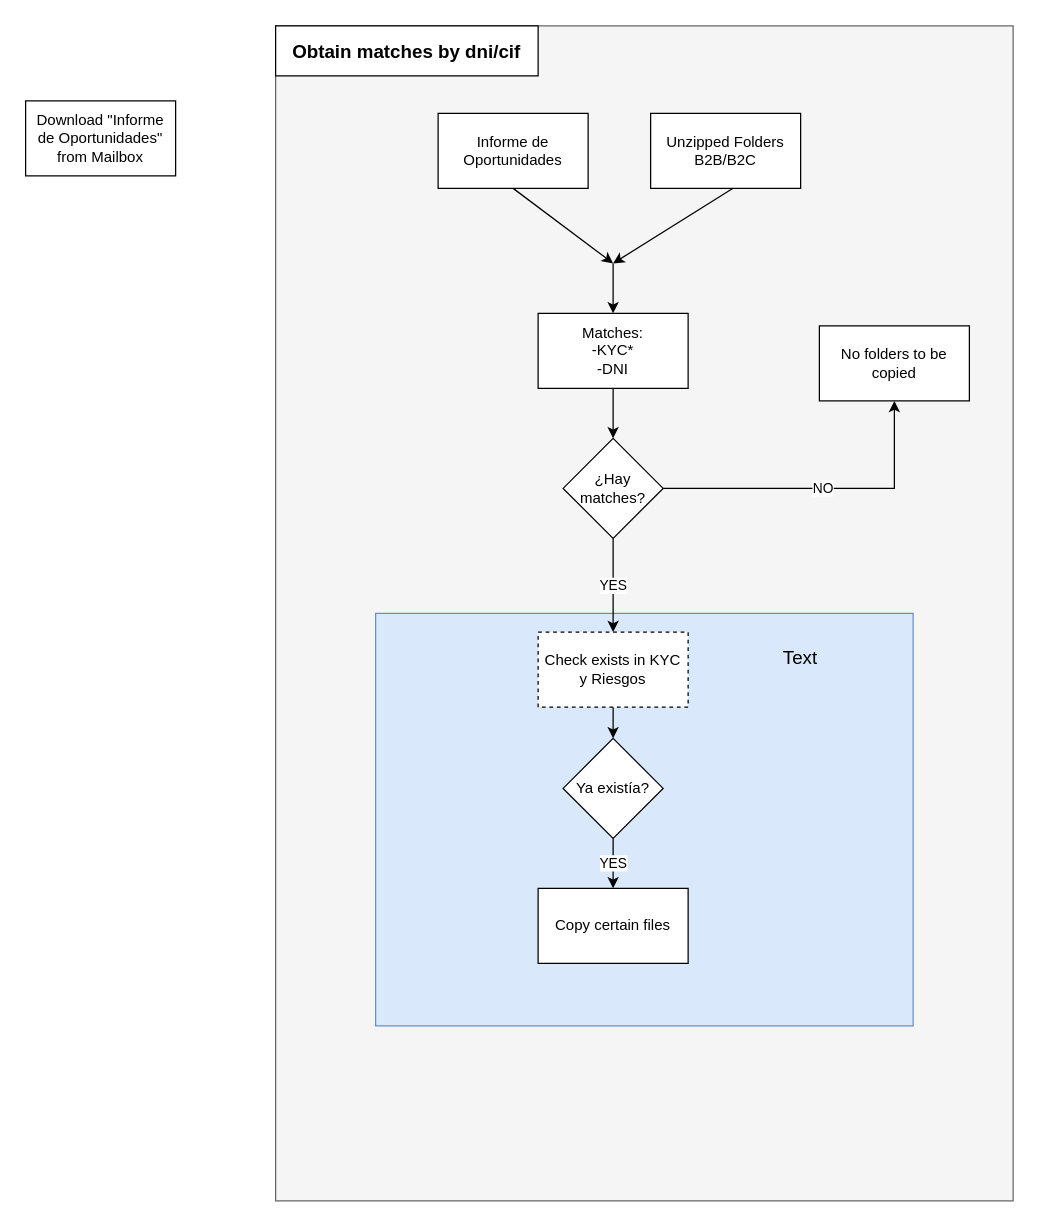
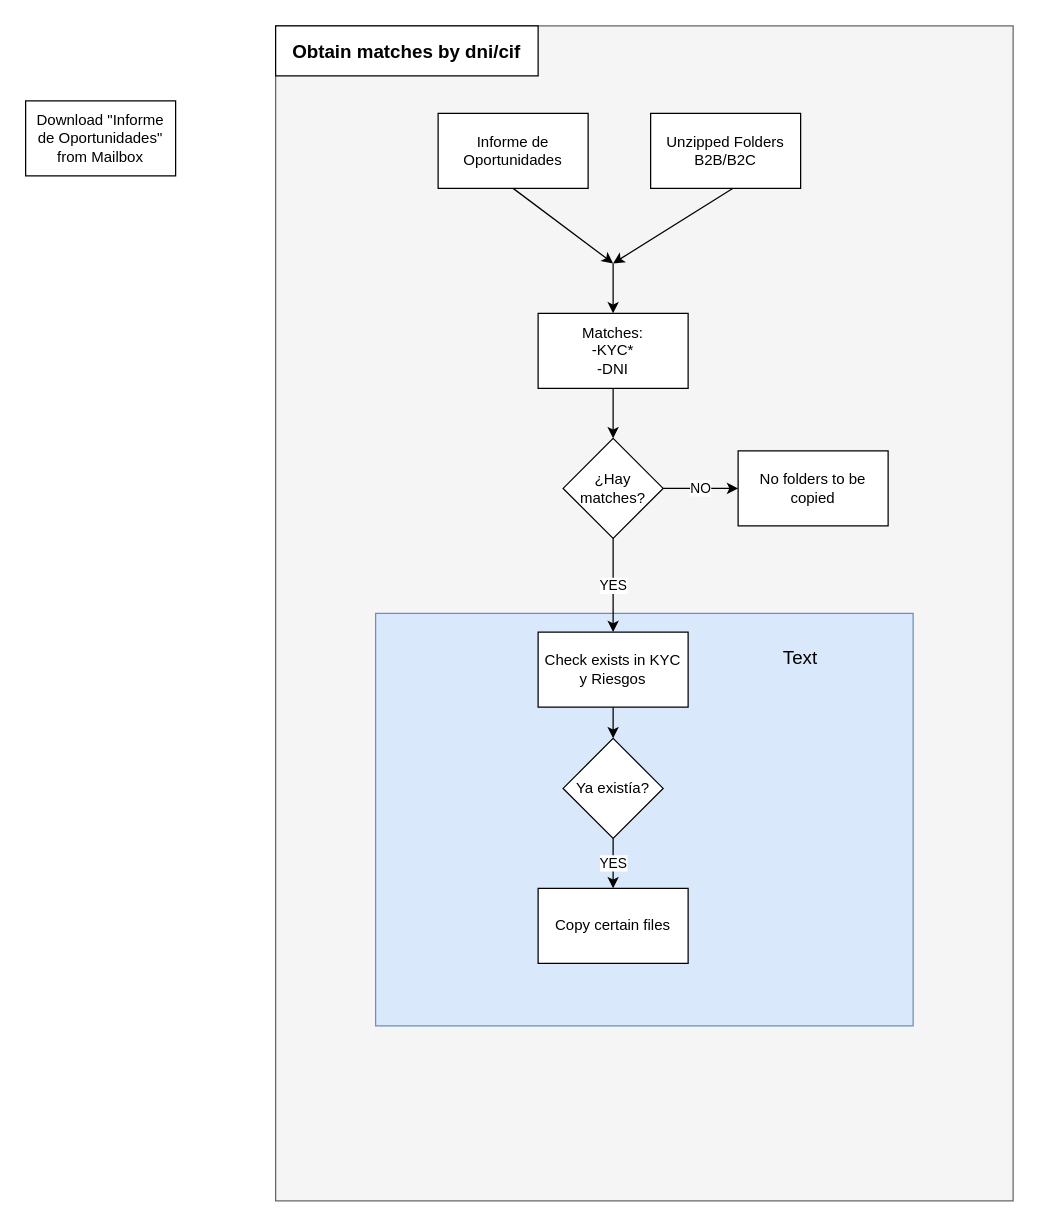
(894, 363) -> (813, 488)
(613, 669) -> (613, 669)
